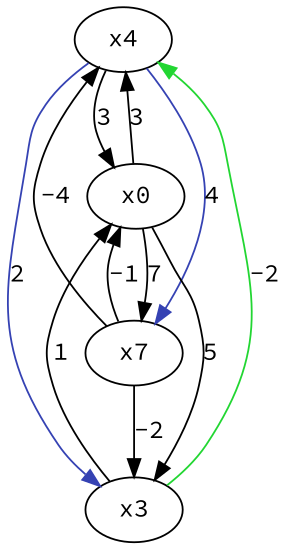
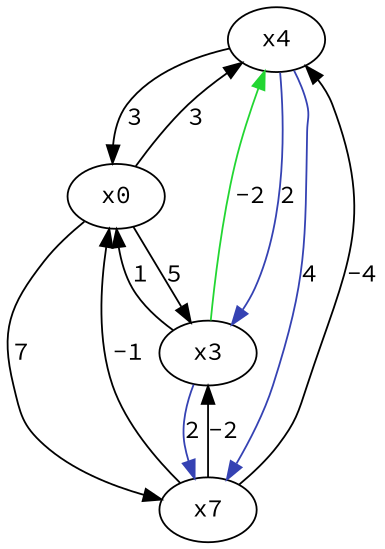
none -> (184, 422)
